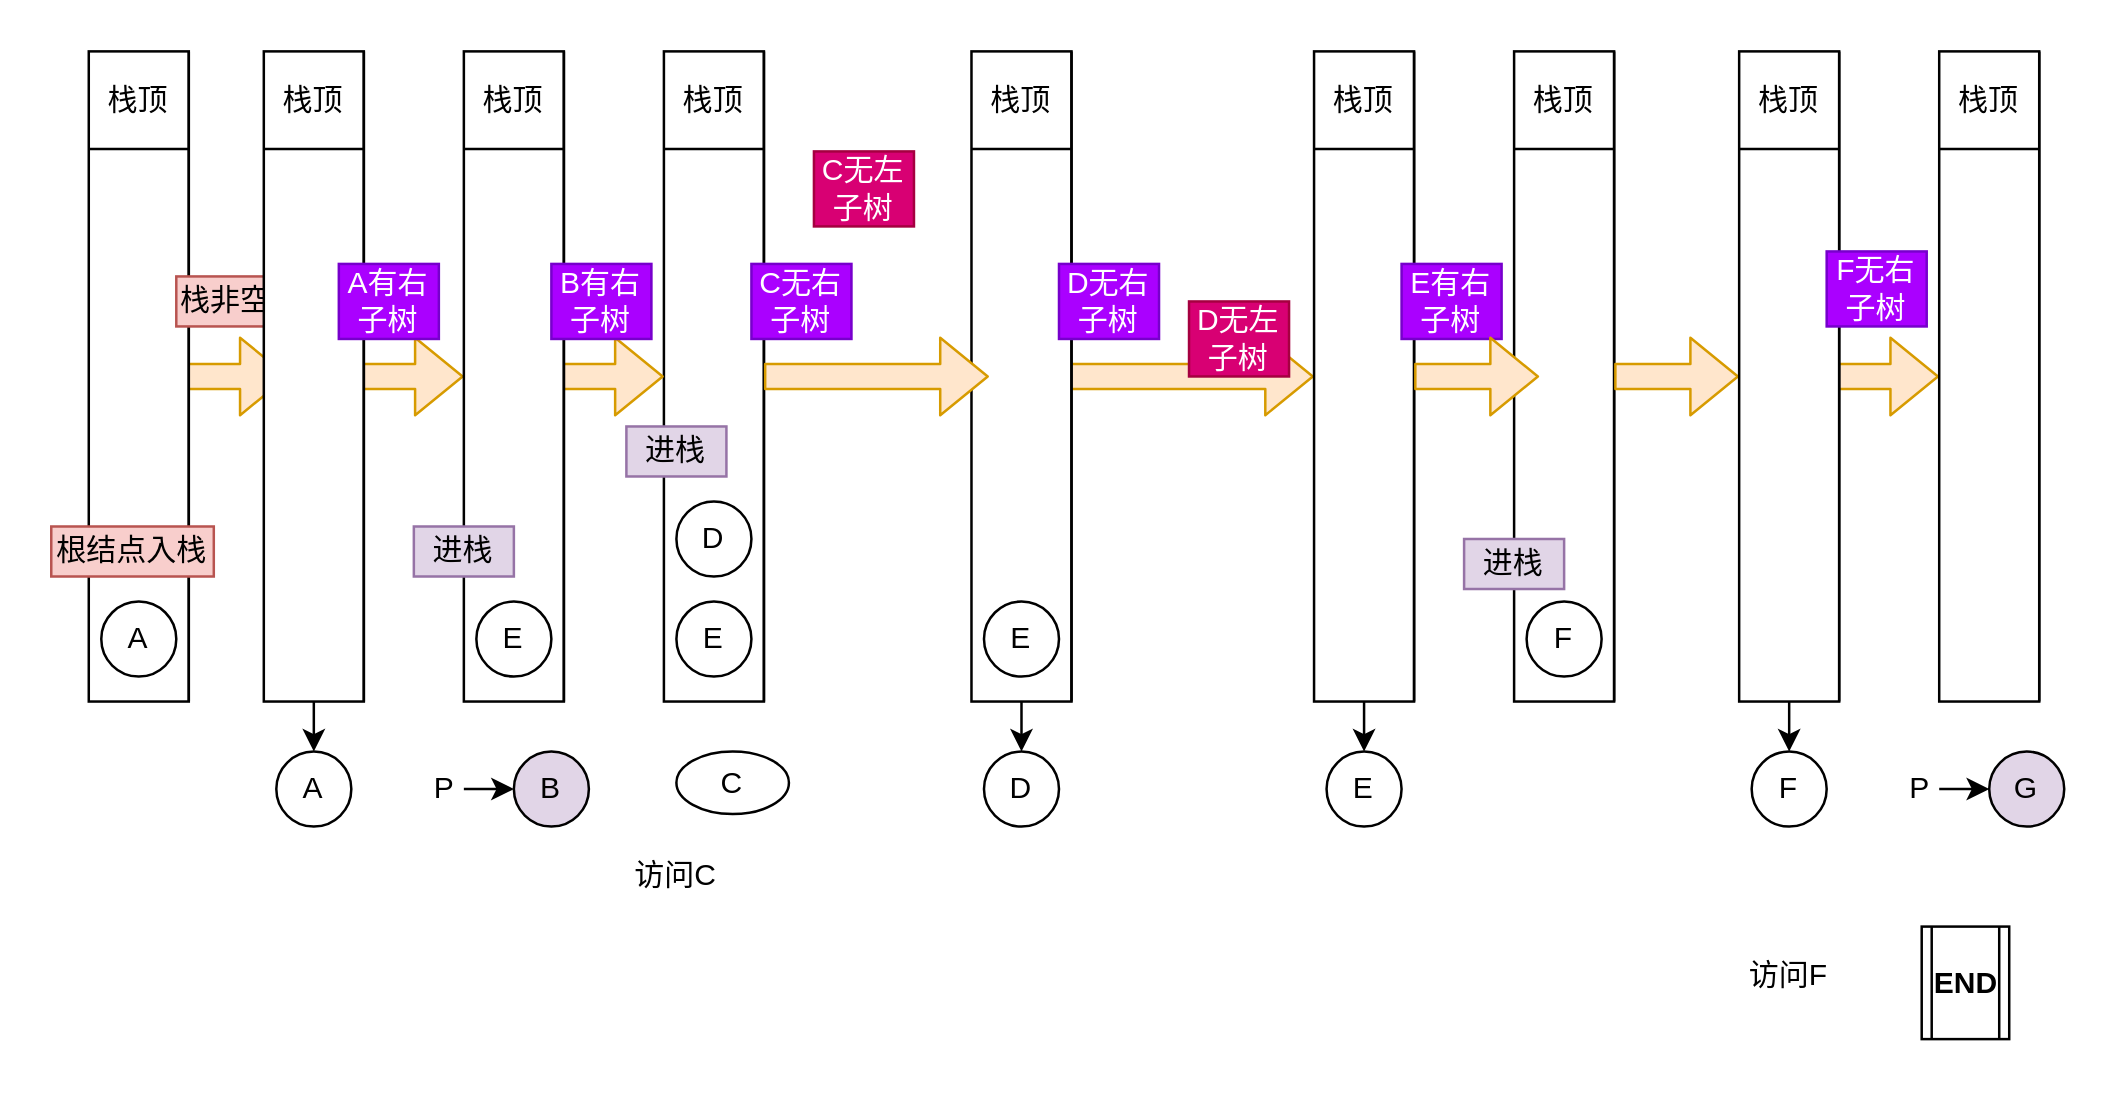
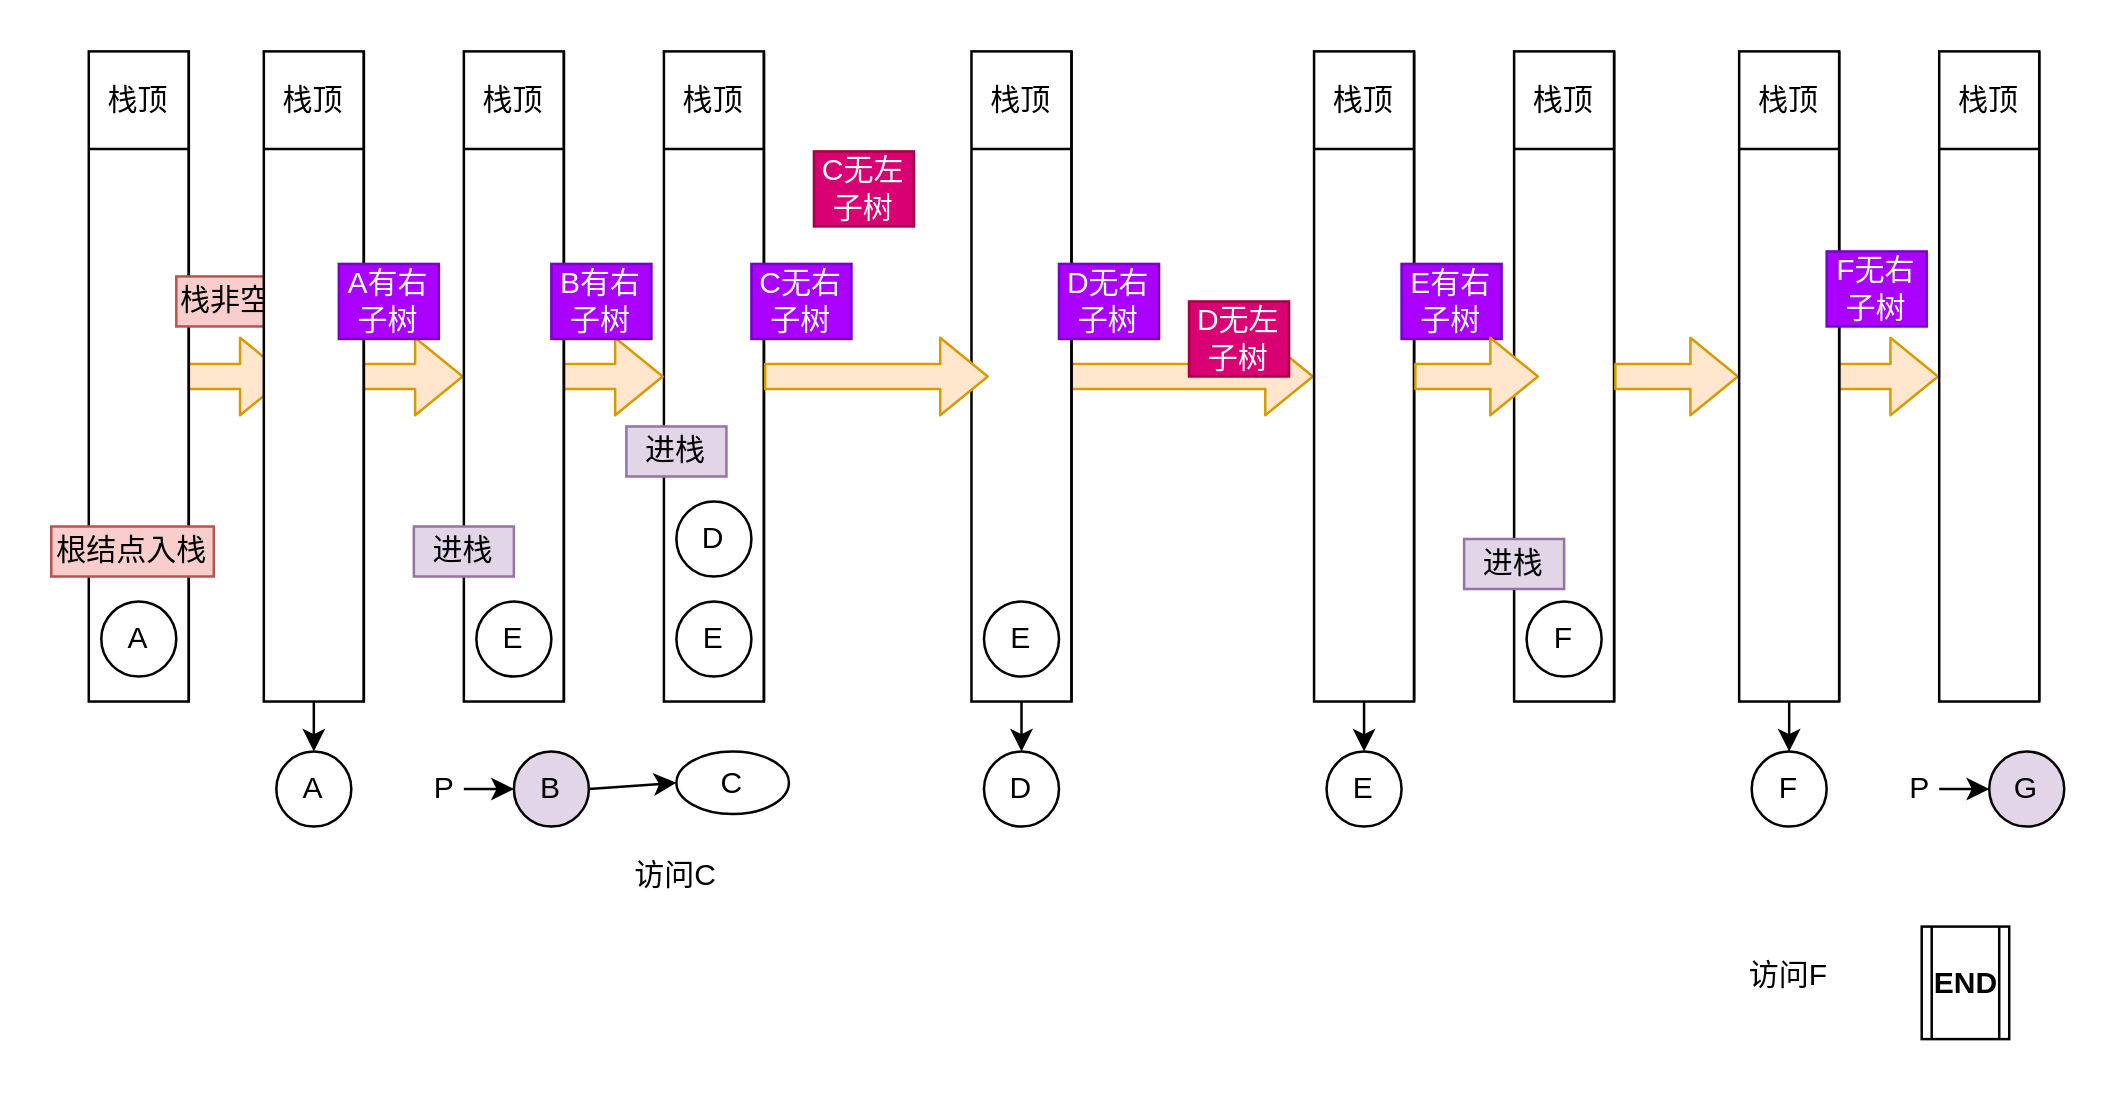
none -> (624, 786)
